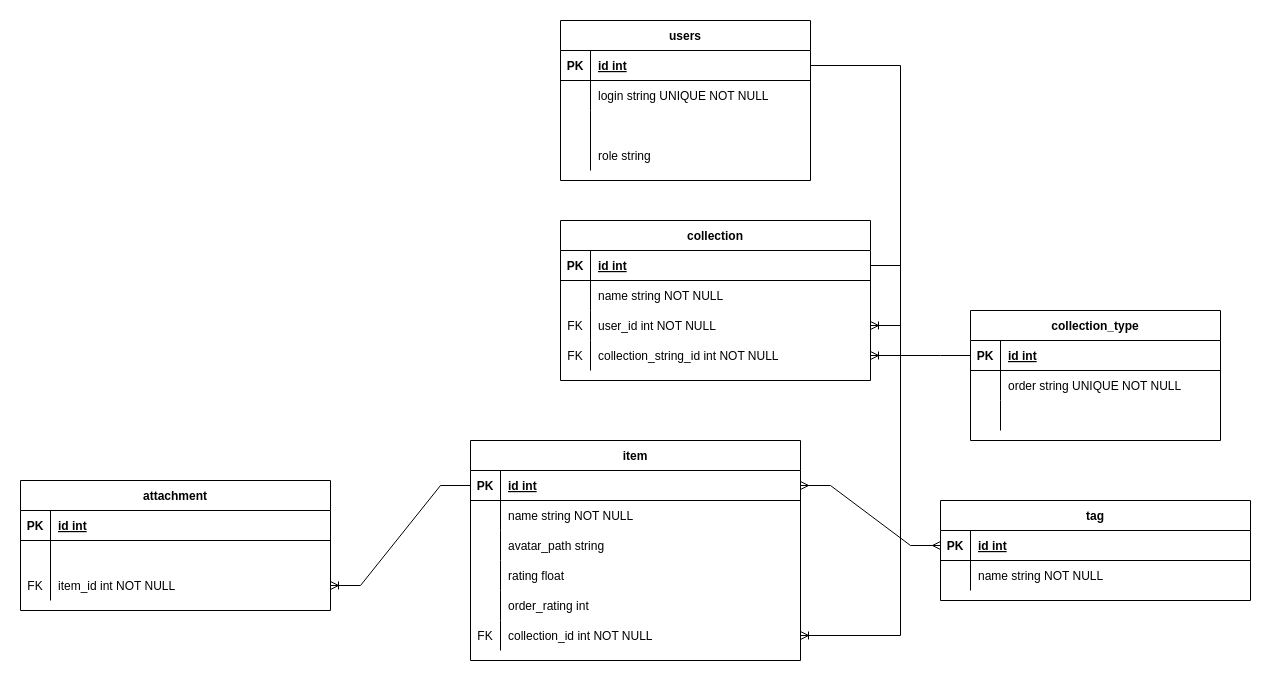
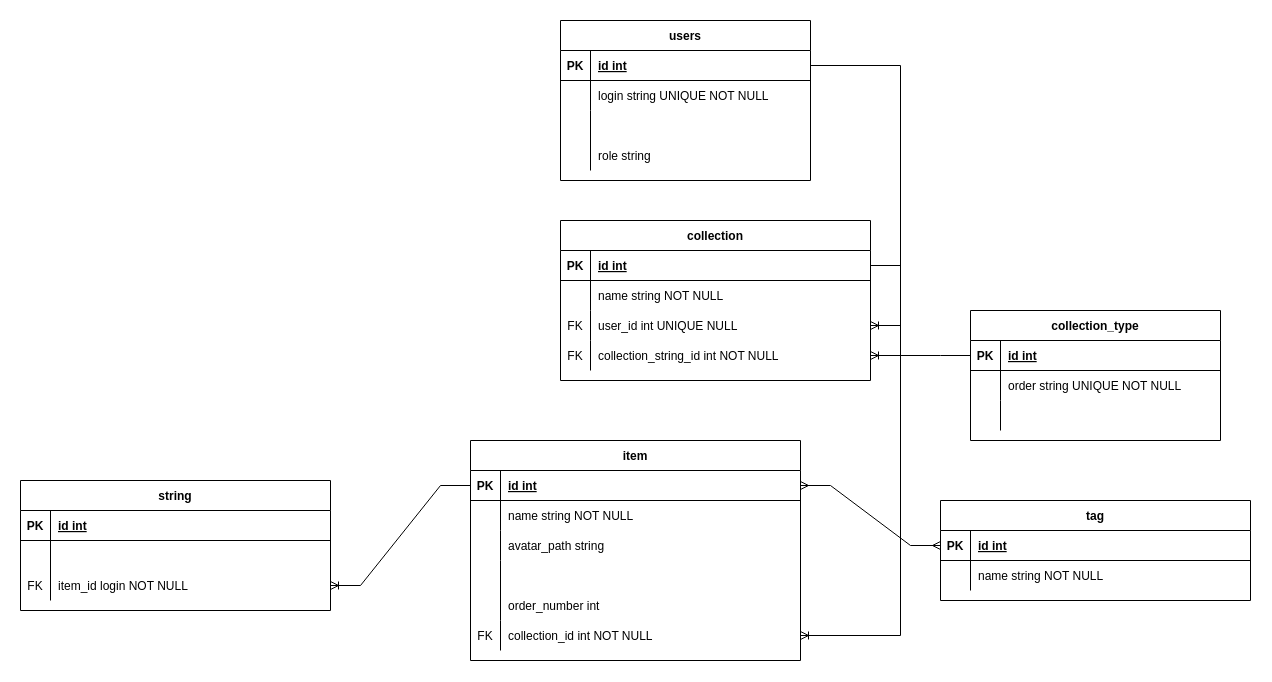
(657, 326) -> (667, 326)
(175, 496) -> (175, 496)
(651, 576) -> none
(116, 586) -> (121, 586)
(557, 606) -> (559, 606)
